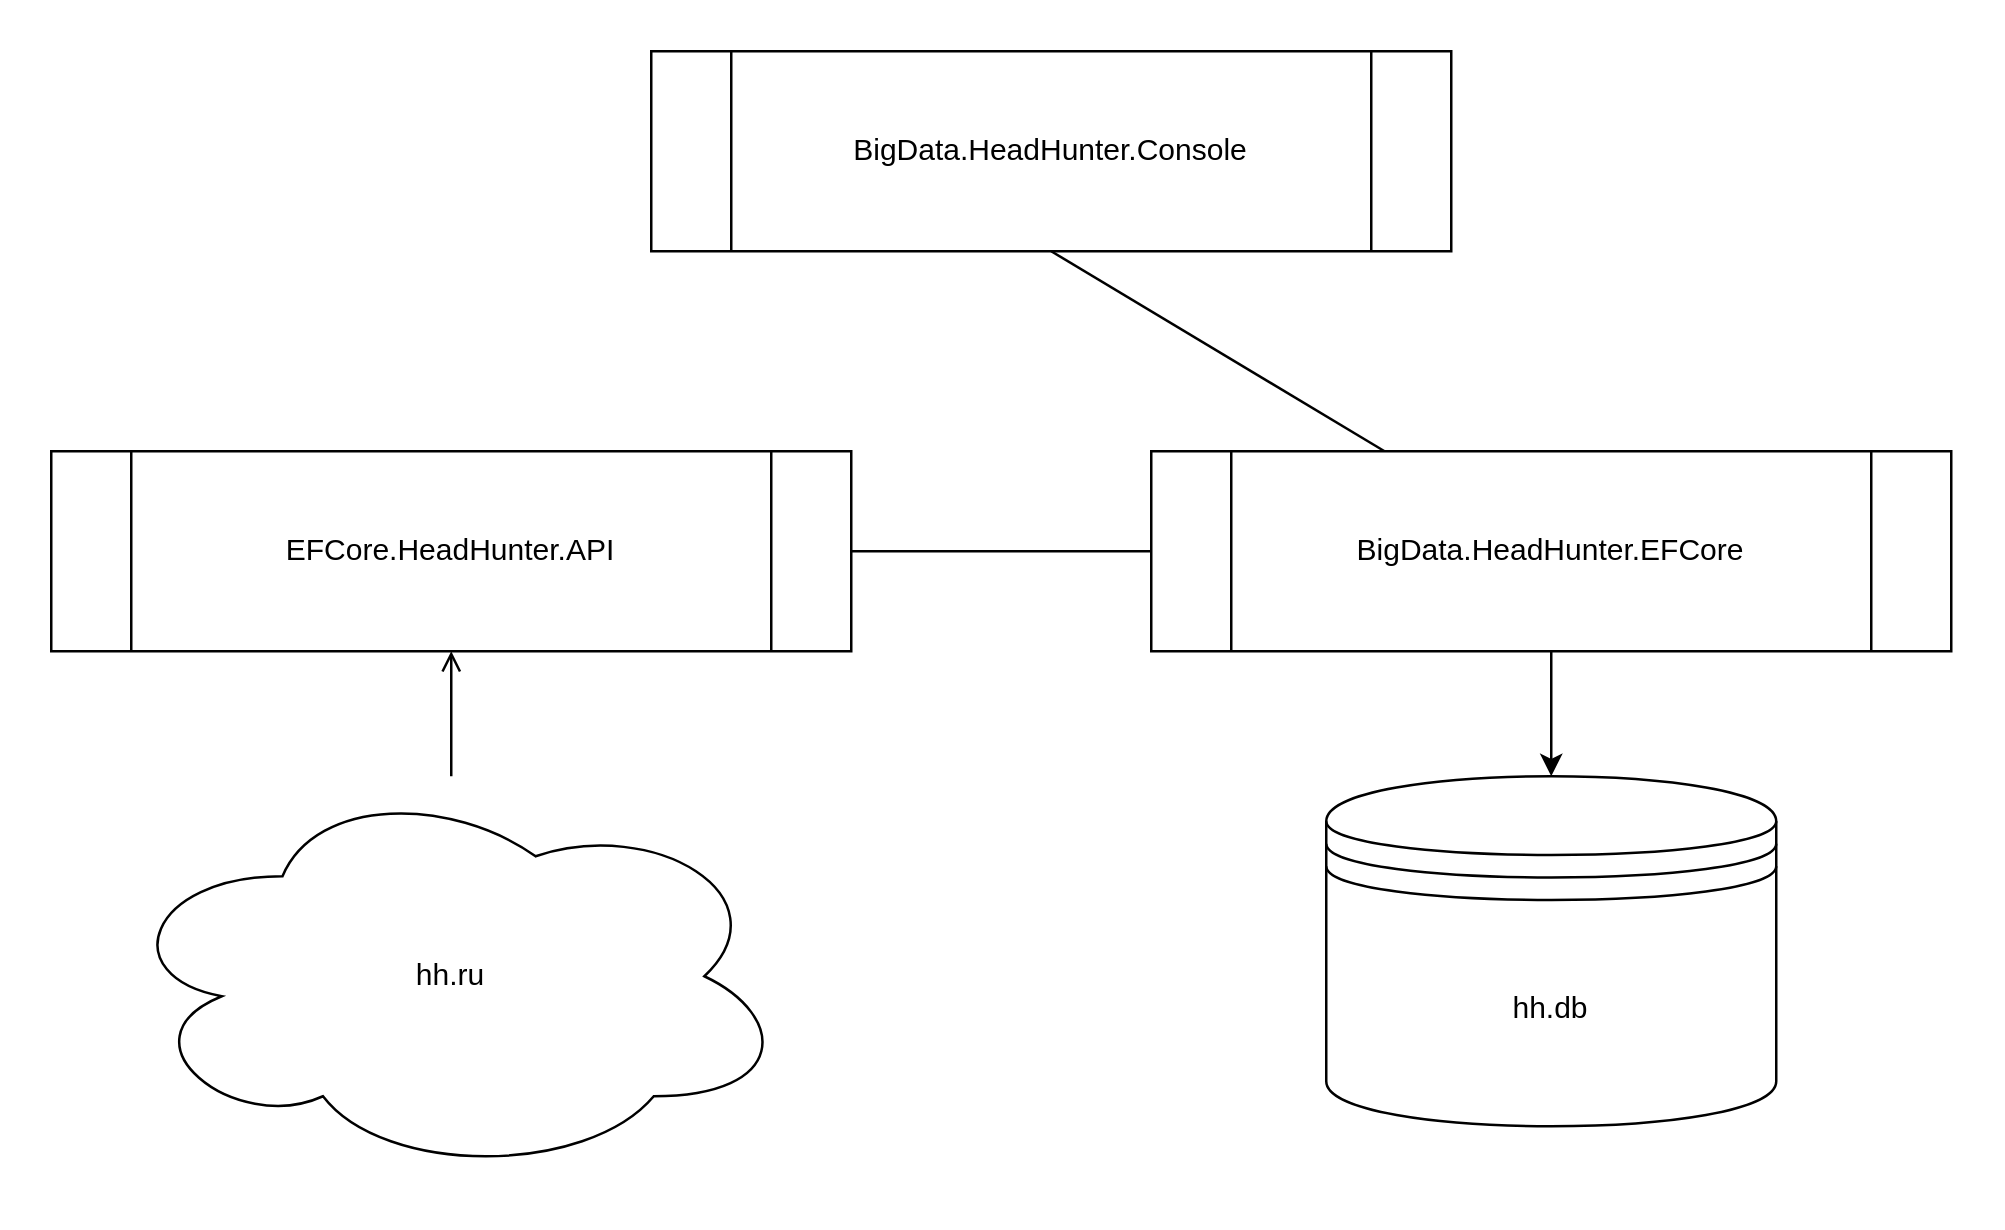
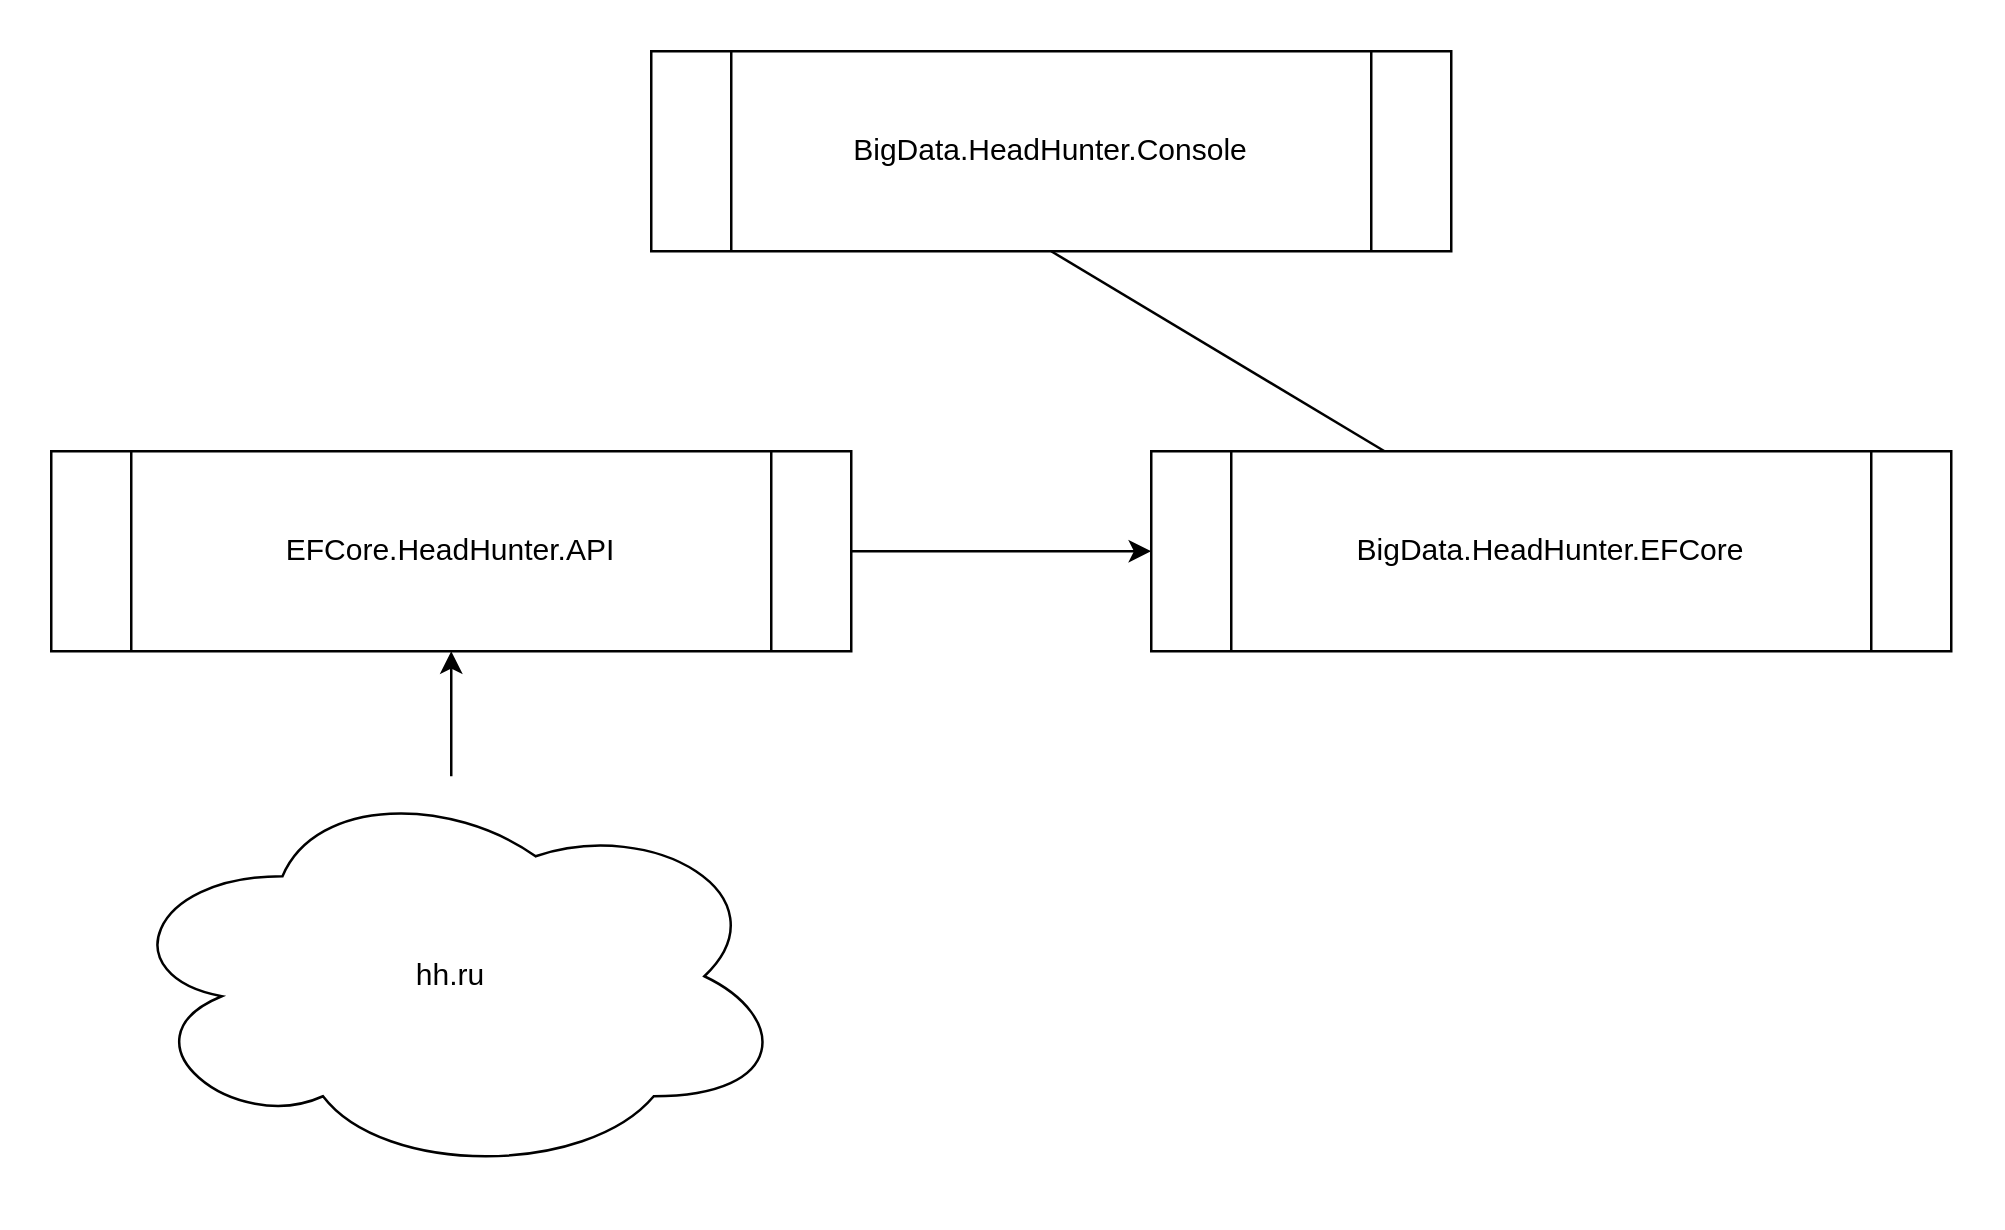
(1140, 551) -> (1133, 551)
(451, 665) -> (451, 669)
(1551, 705) -> none
(1551, 951) -> none
